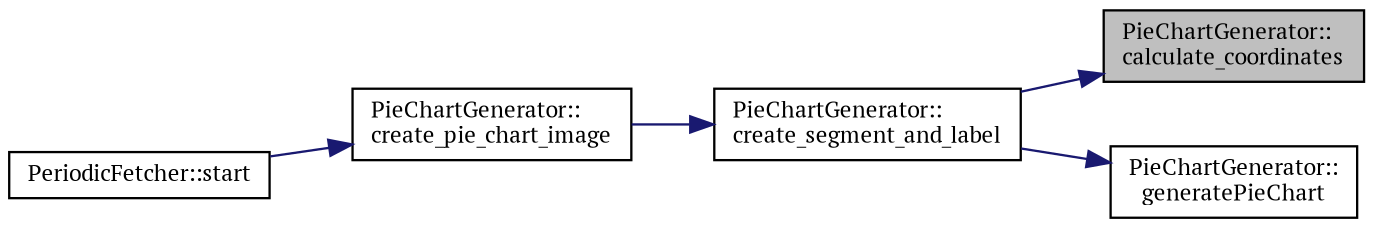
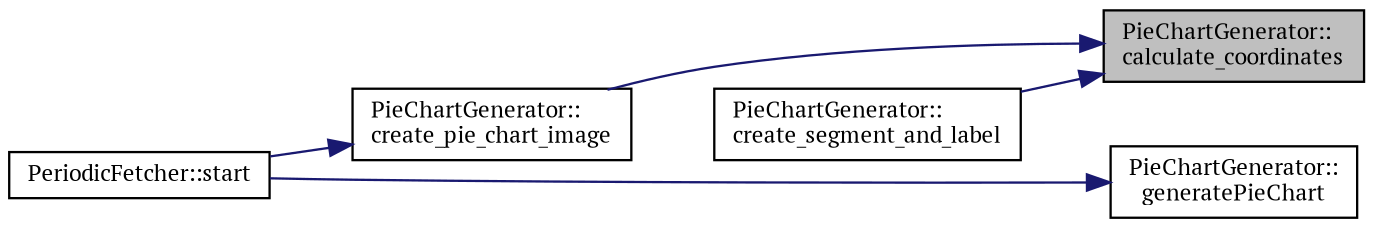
(661, 124) -> (842, 53)
(1054, 154) -> (678, 182)
